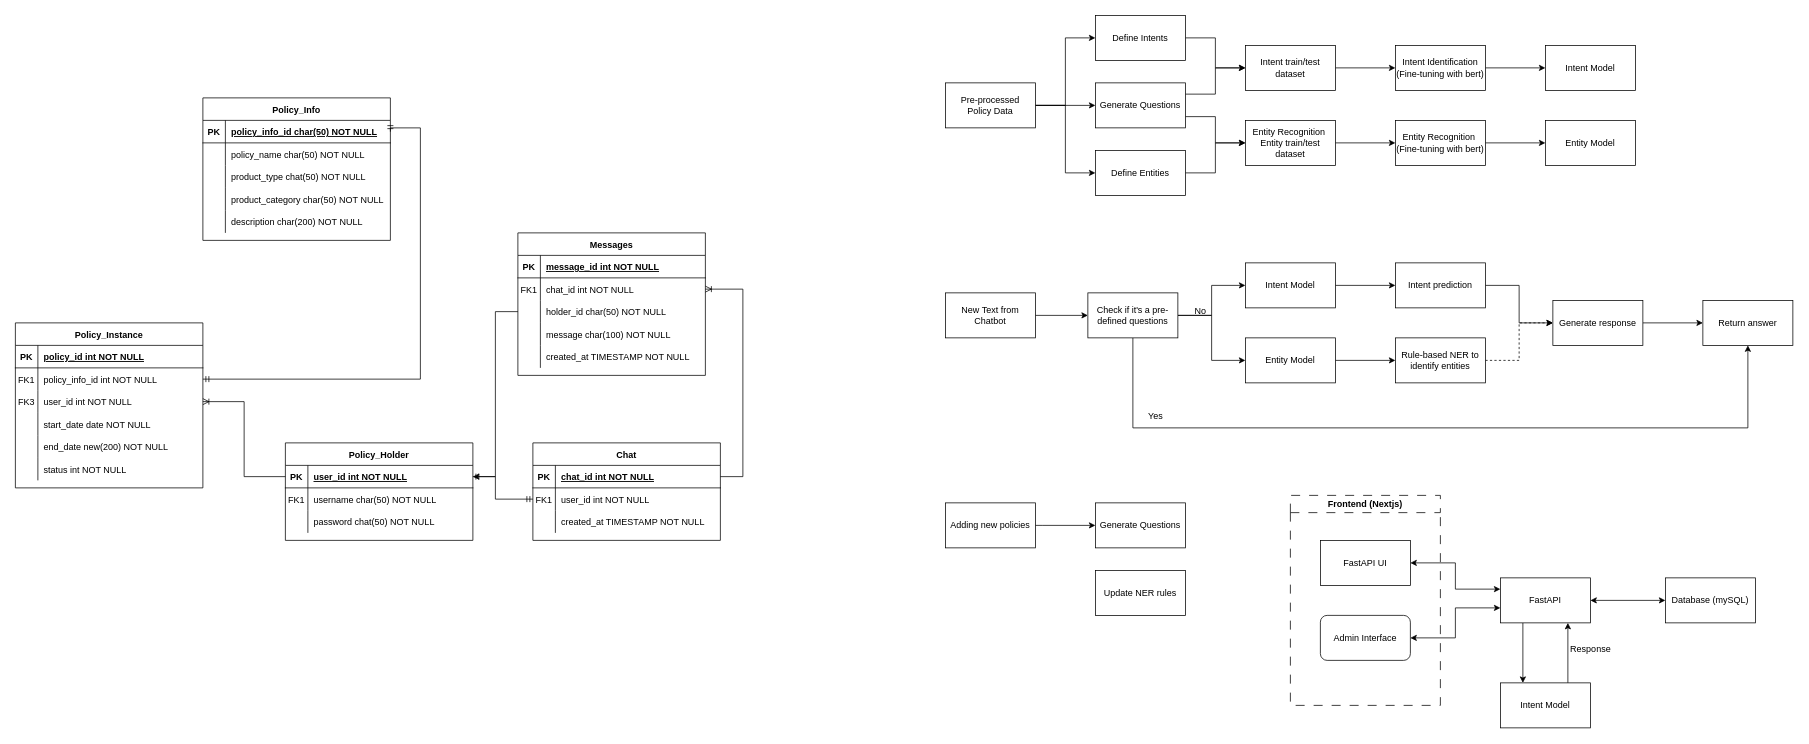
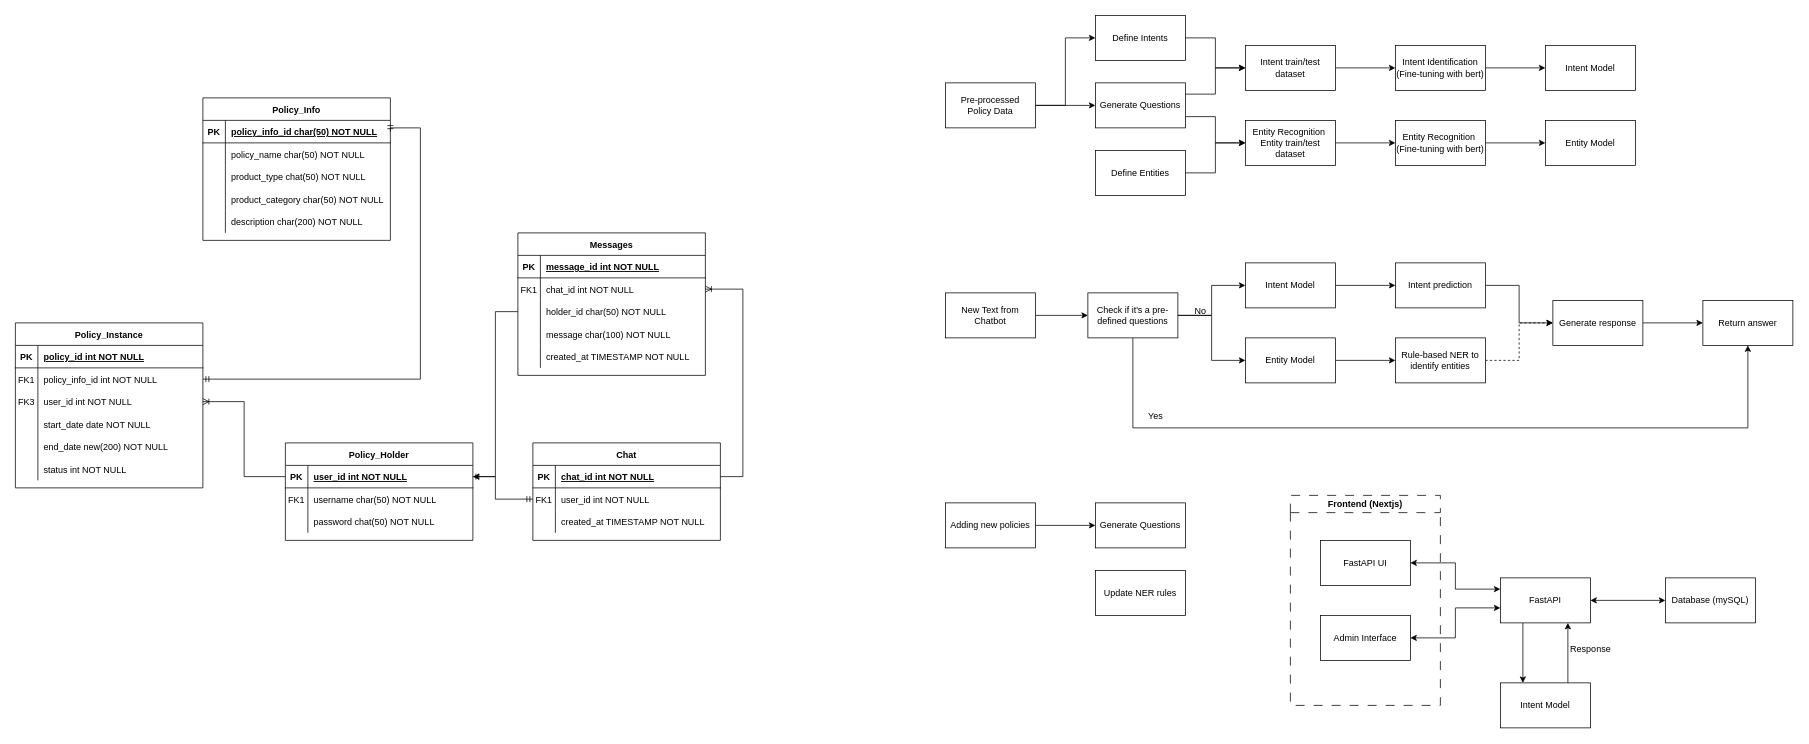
(1065, 141) -> none
(1365, 638) -> (1365, 638)
